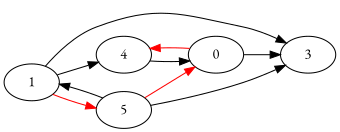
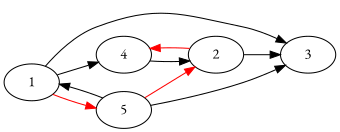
(216, 55) -> (216, 55)
